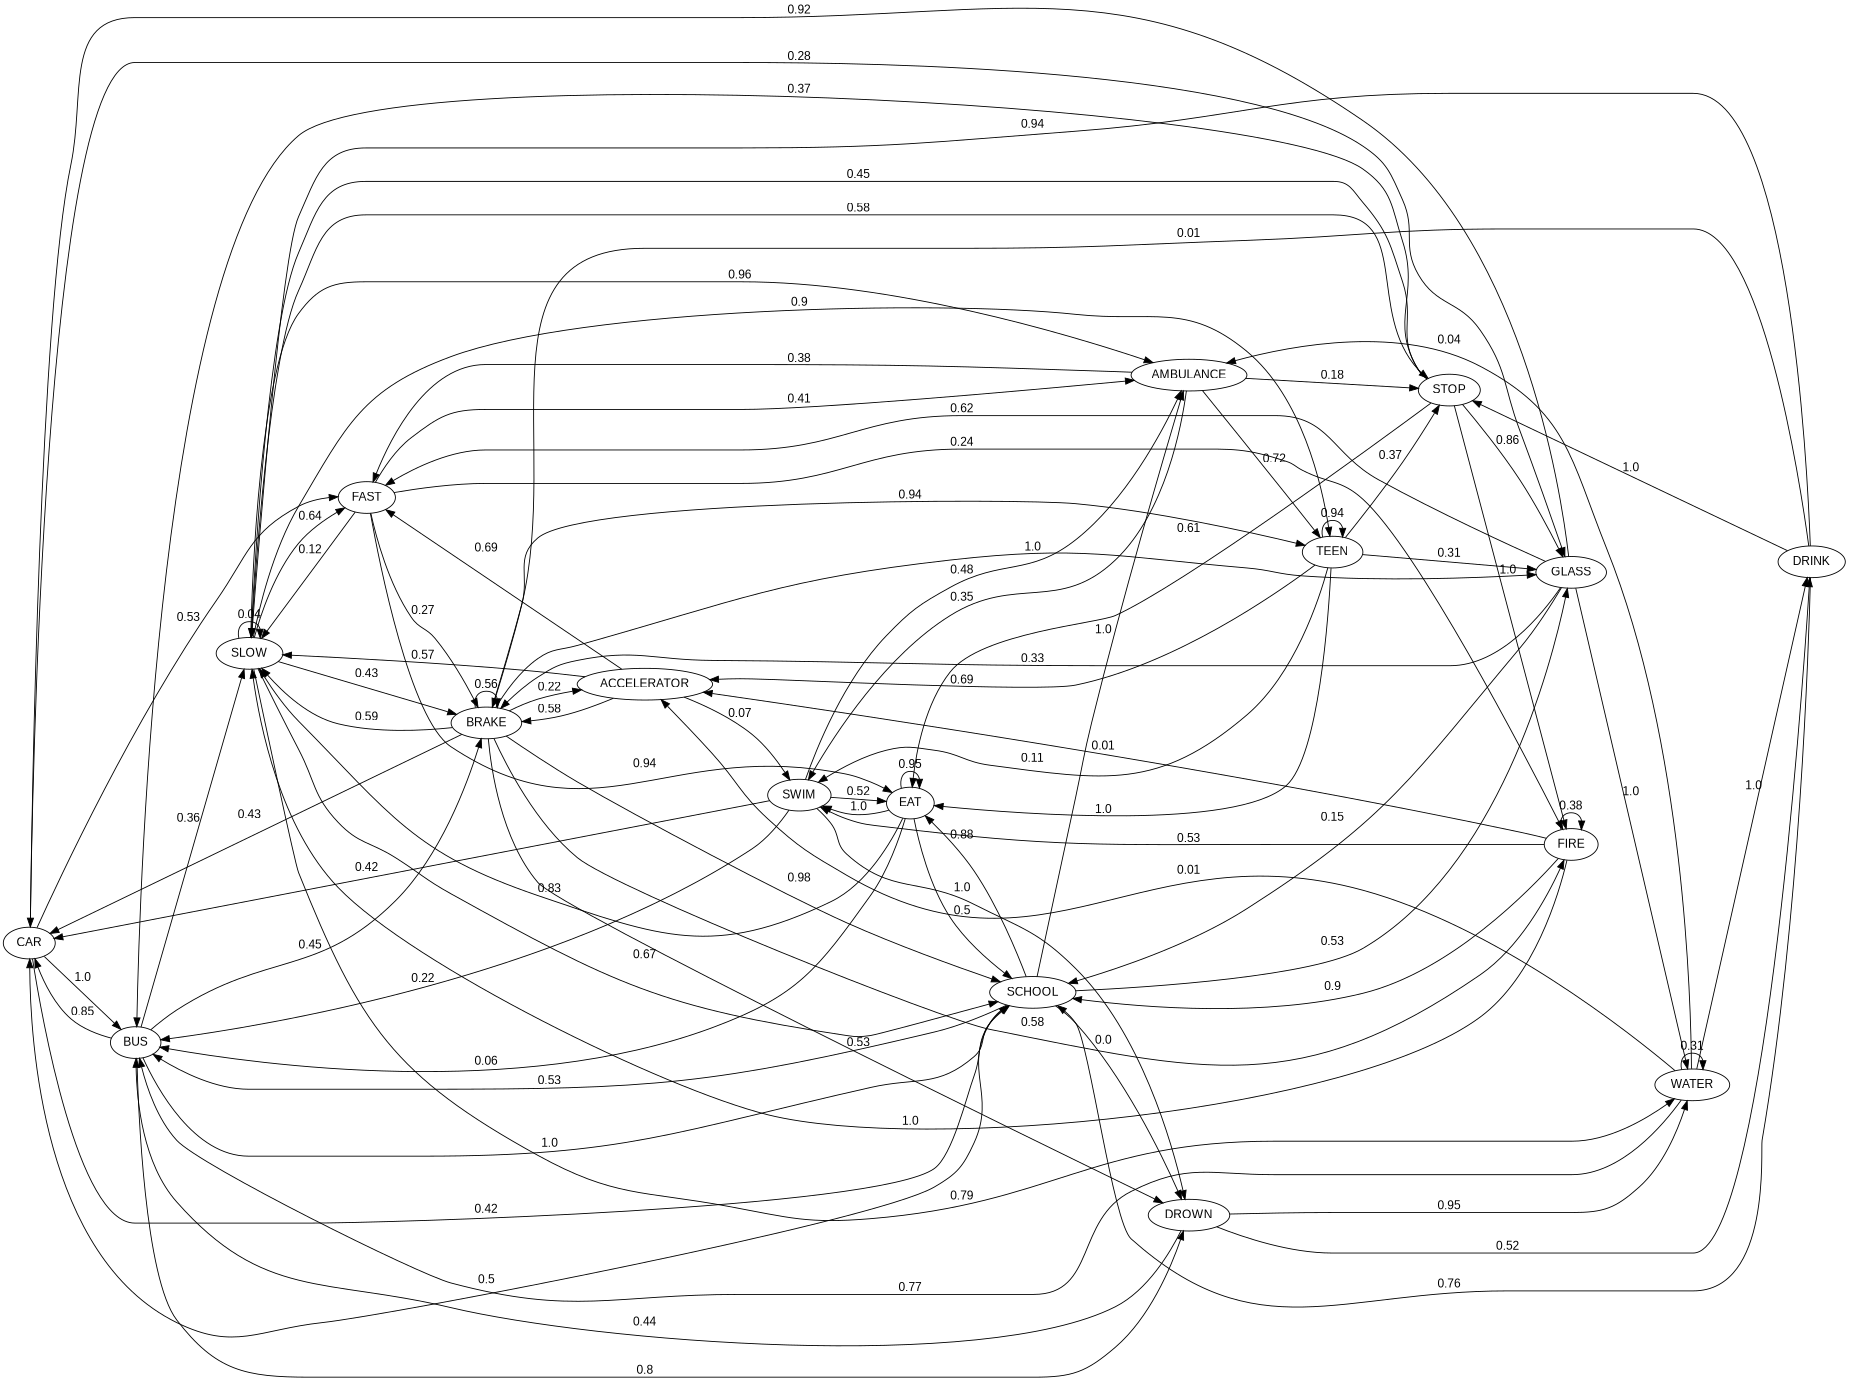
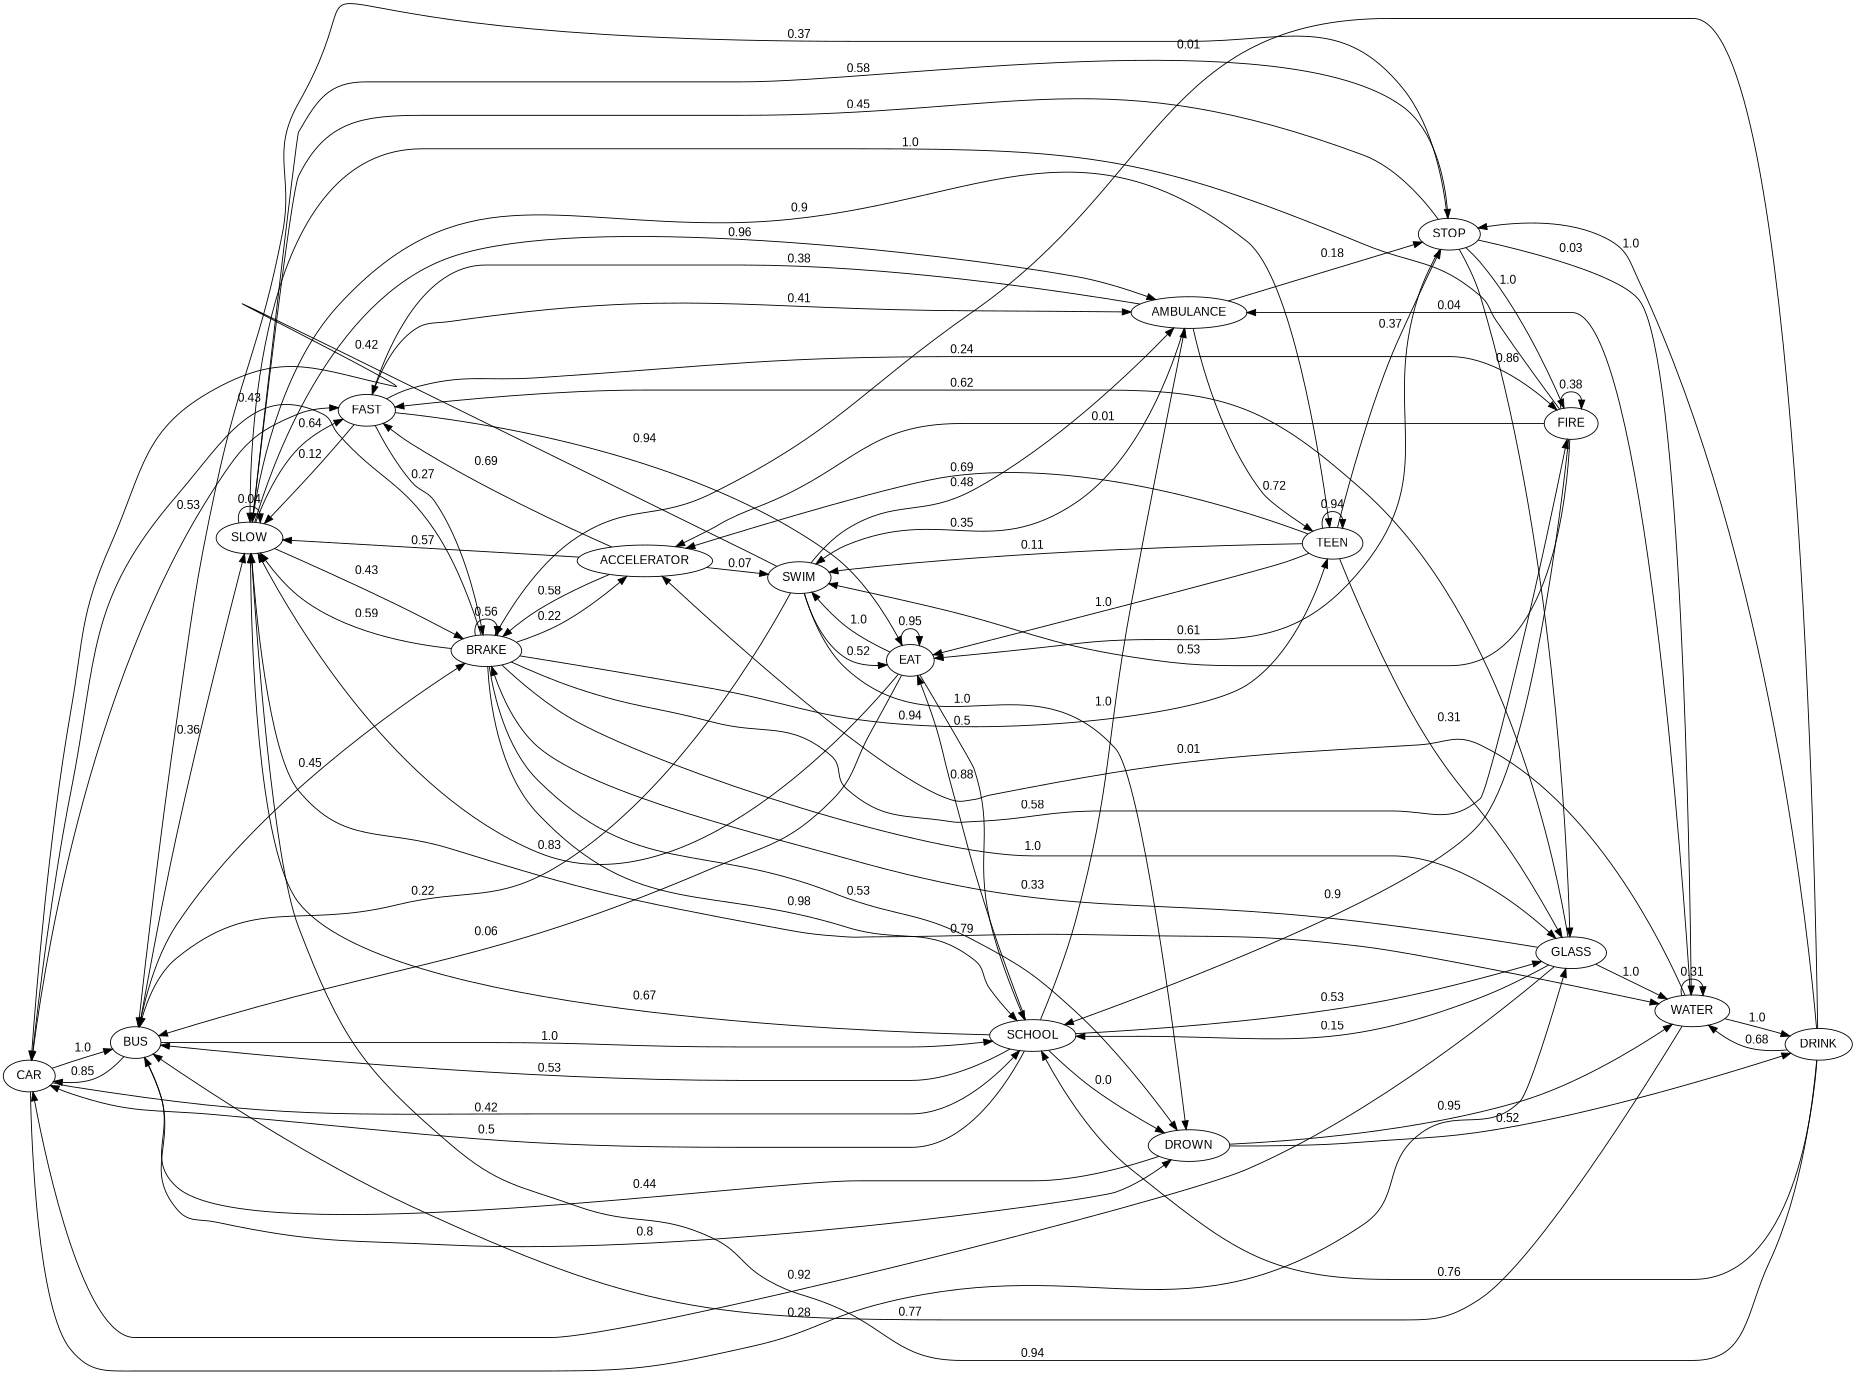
none -> (1677, 554)
(567, 956) -> (464, 979)
none -> (1749, 1048)
